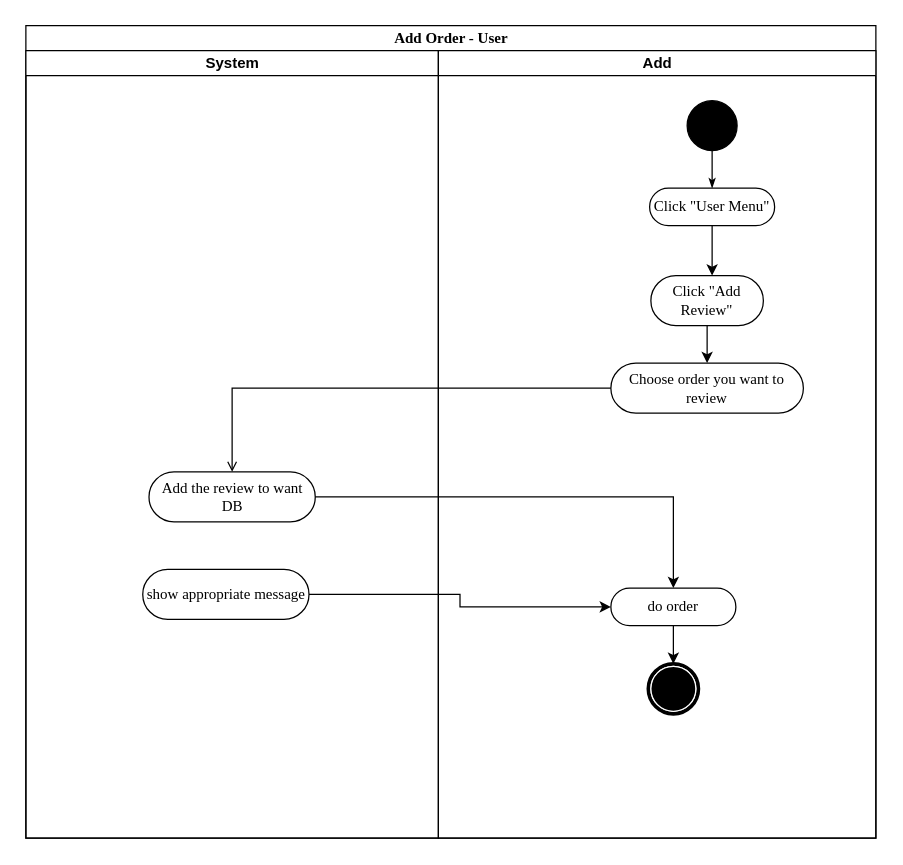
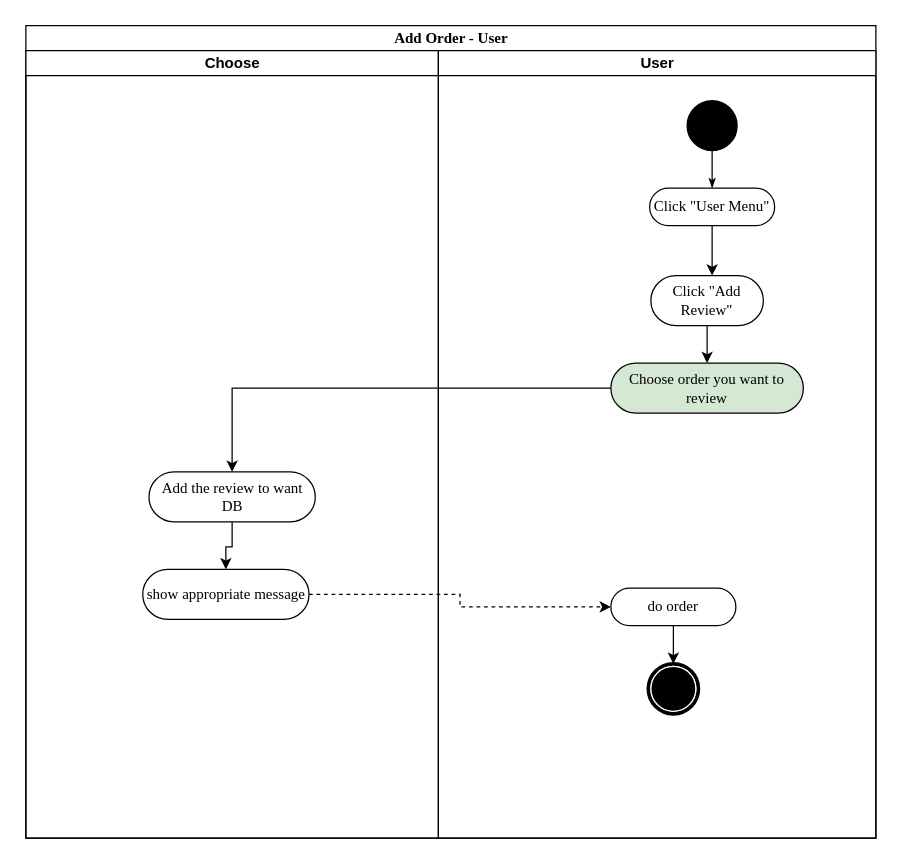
(233, 63) -> (233, 63)
(658, 63) -> (658, 63)
(707, 388) -> (707, 388)
(232, 463) -> (232, 462)
(535, 497) -> (232, 544)
(460, 596) -> (460, 596)
